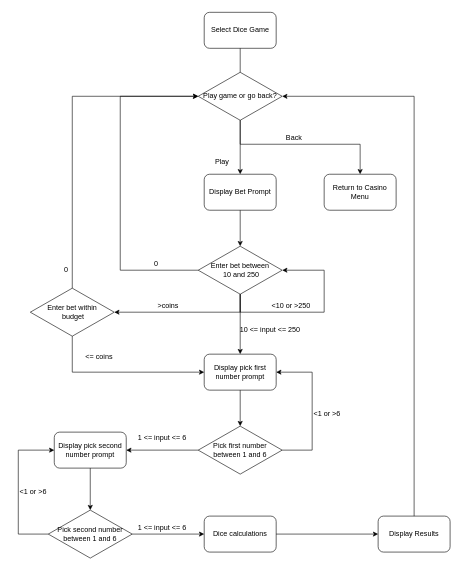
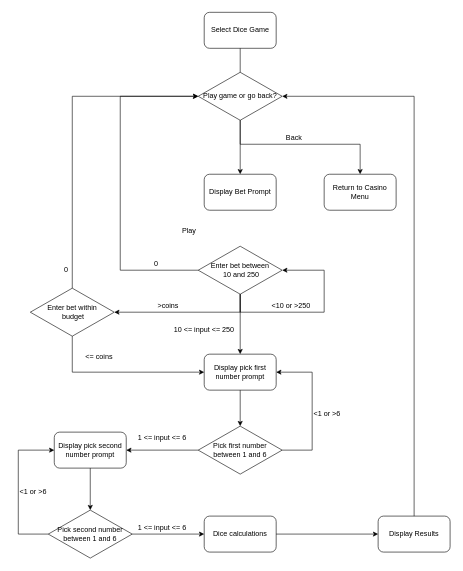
(222, 162) -> (189, 231)
(240, 240) -> none
(270, 330) -> (204, 330)
